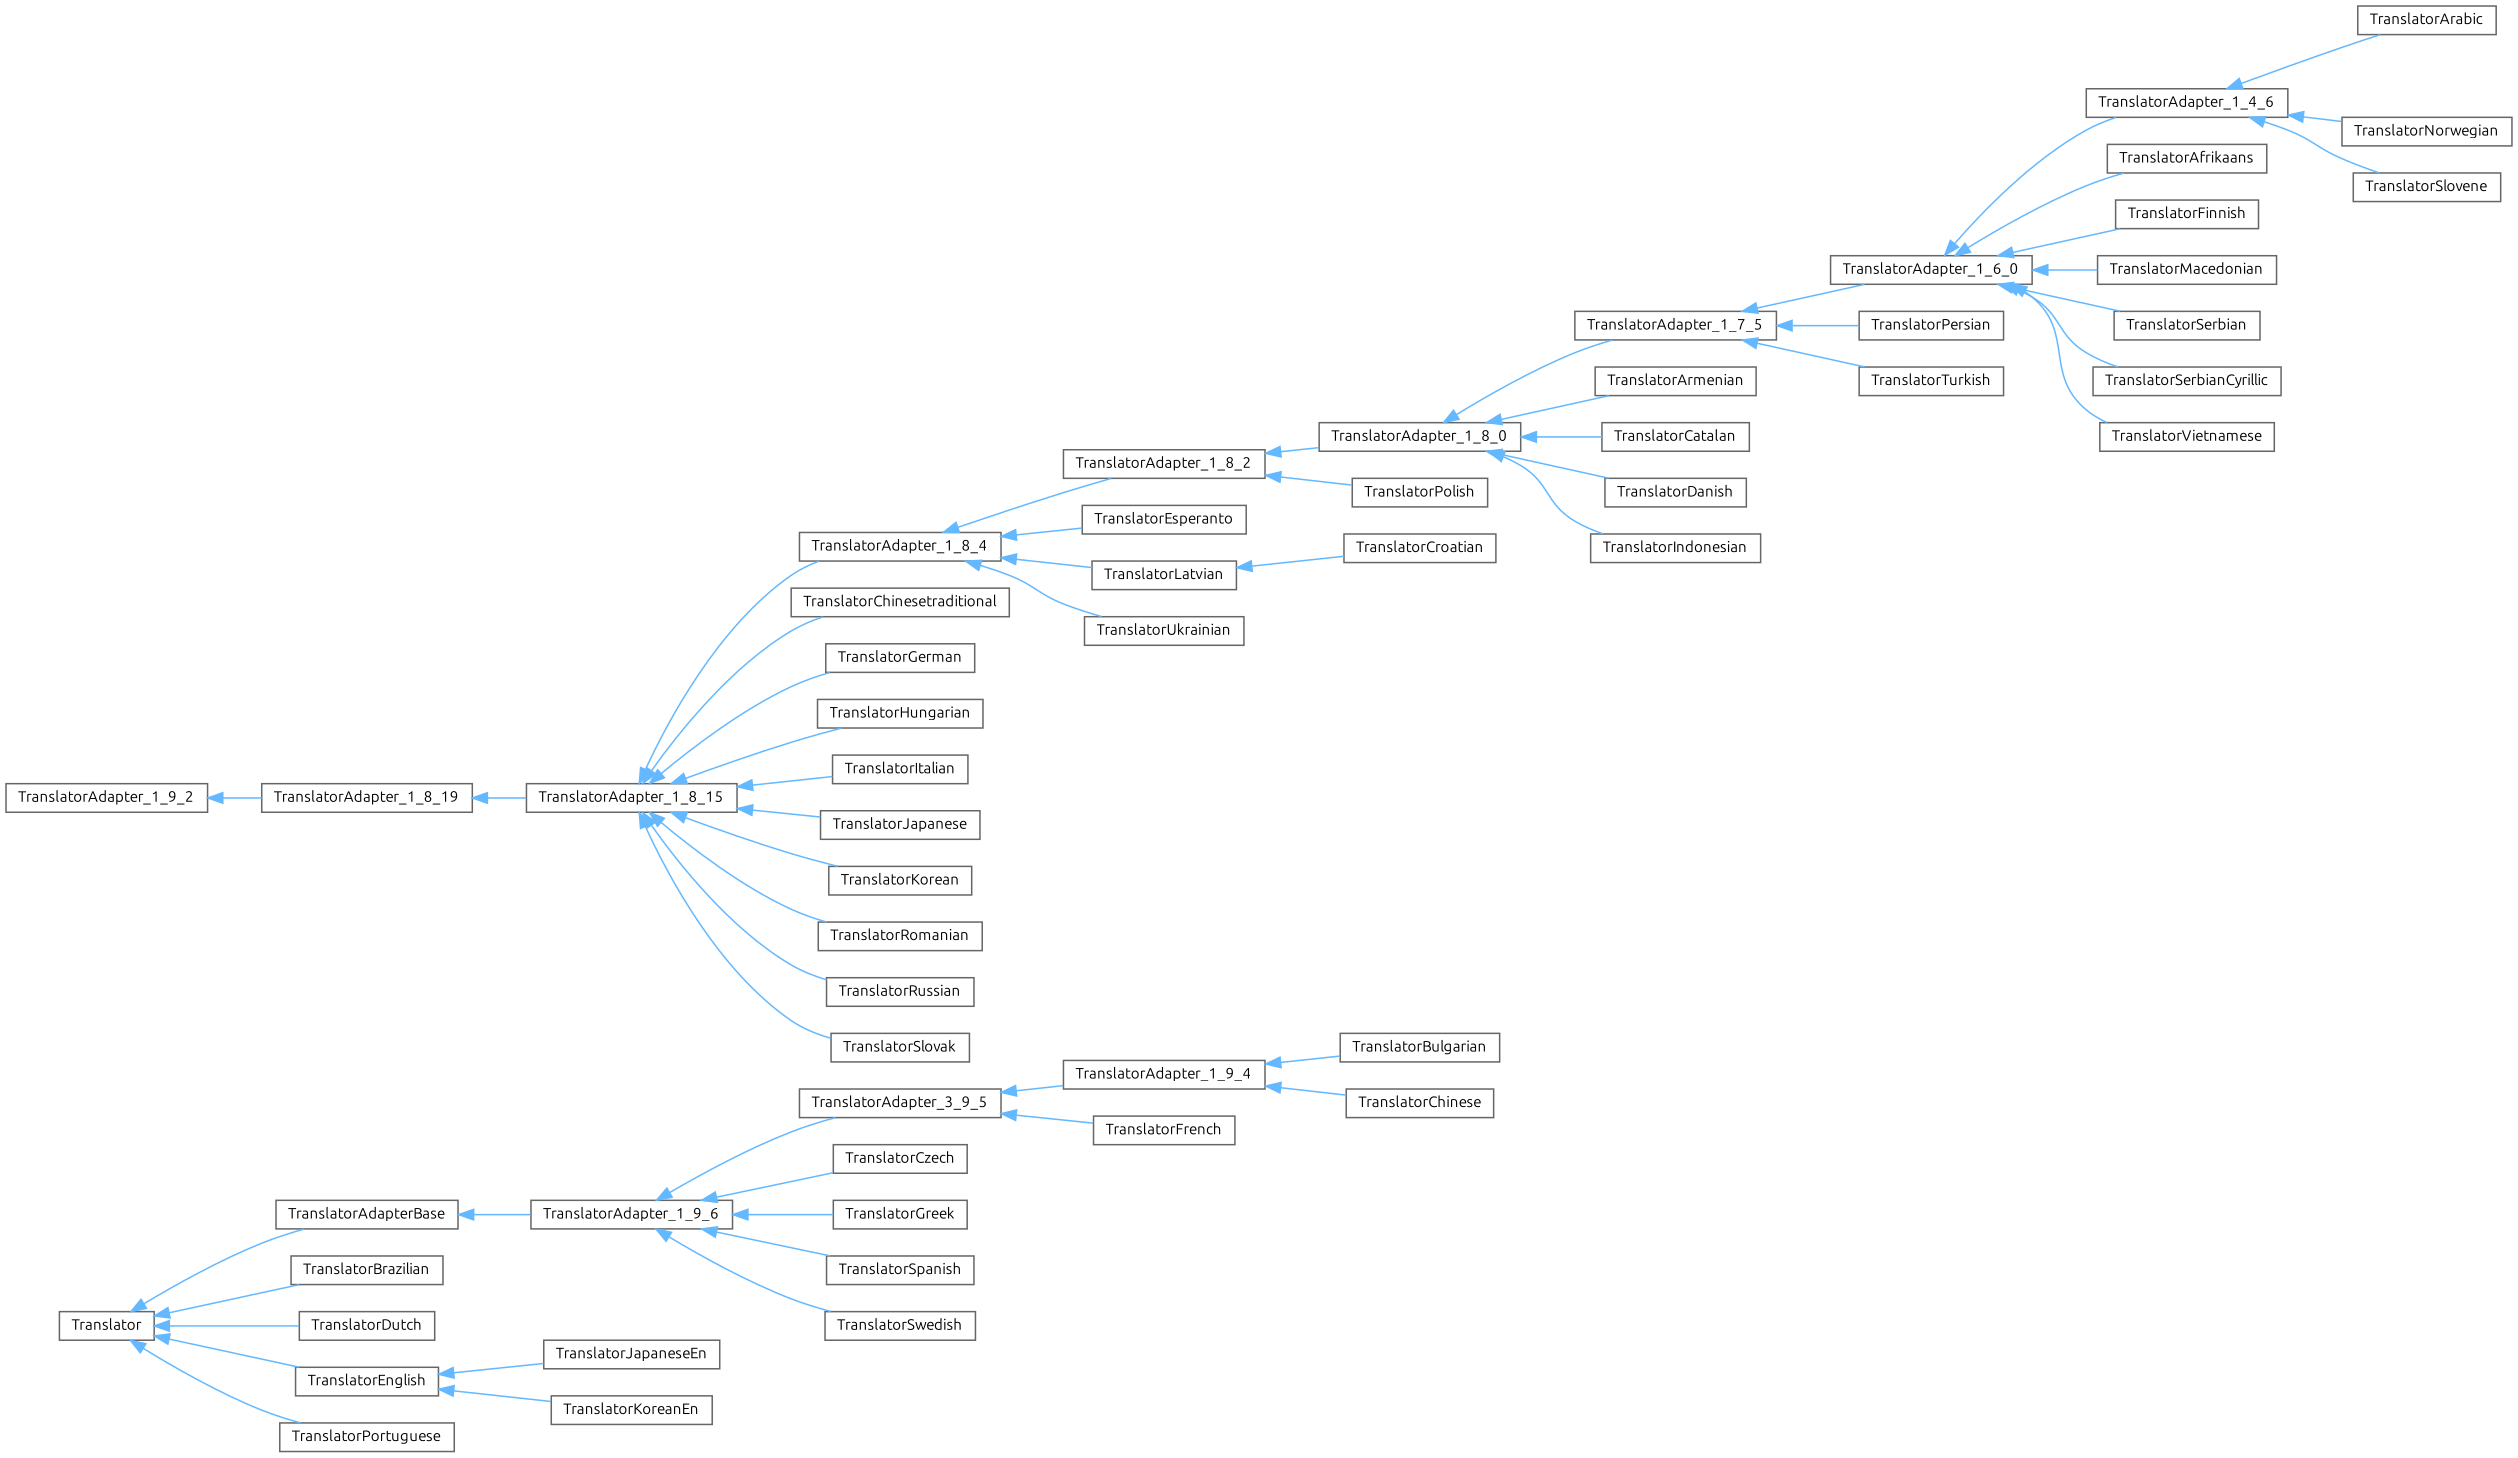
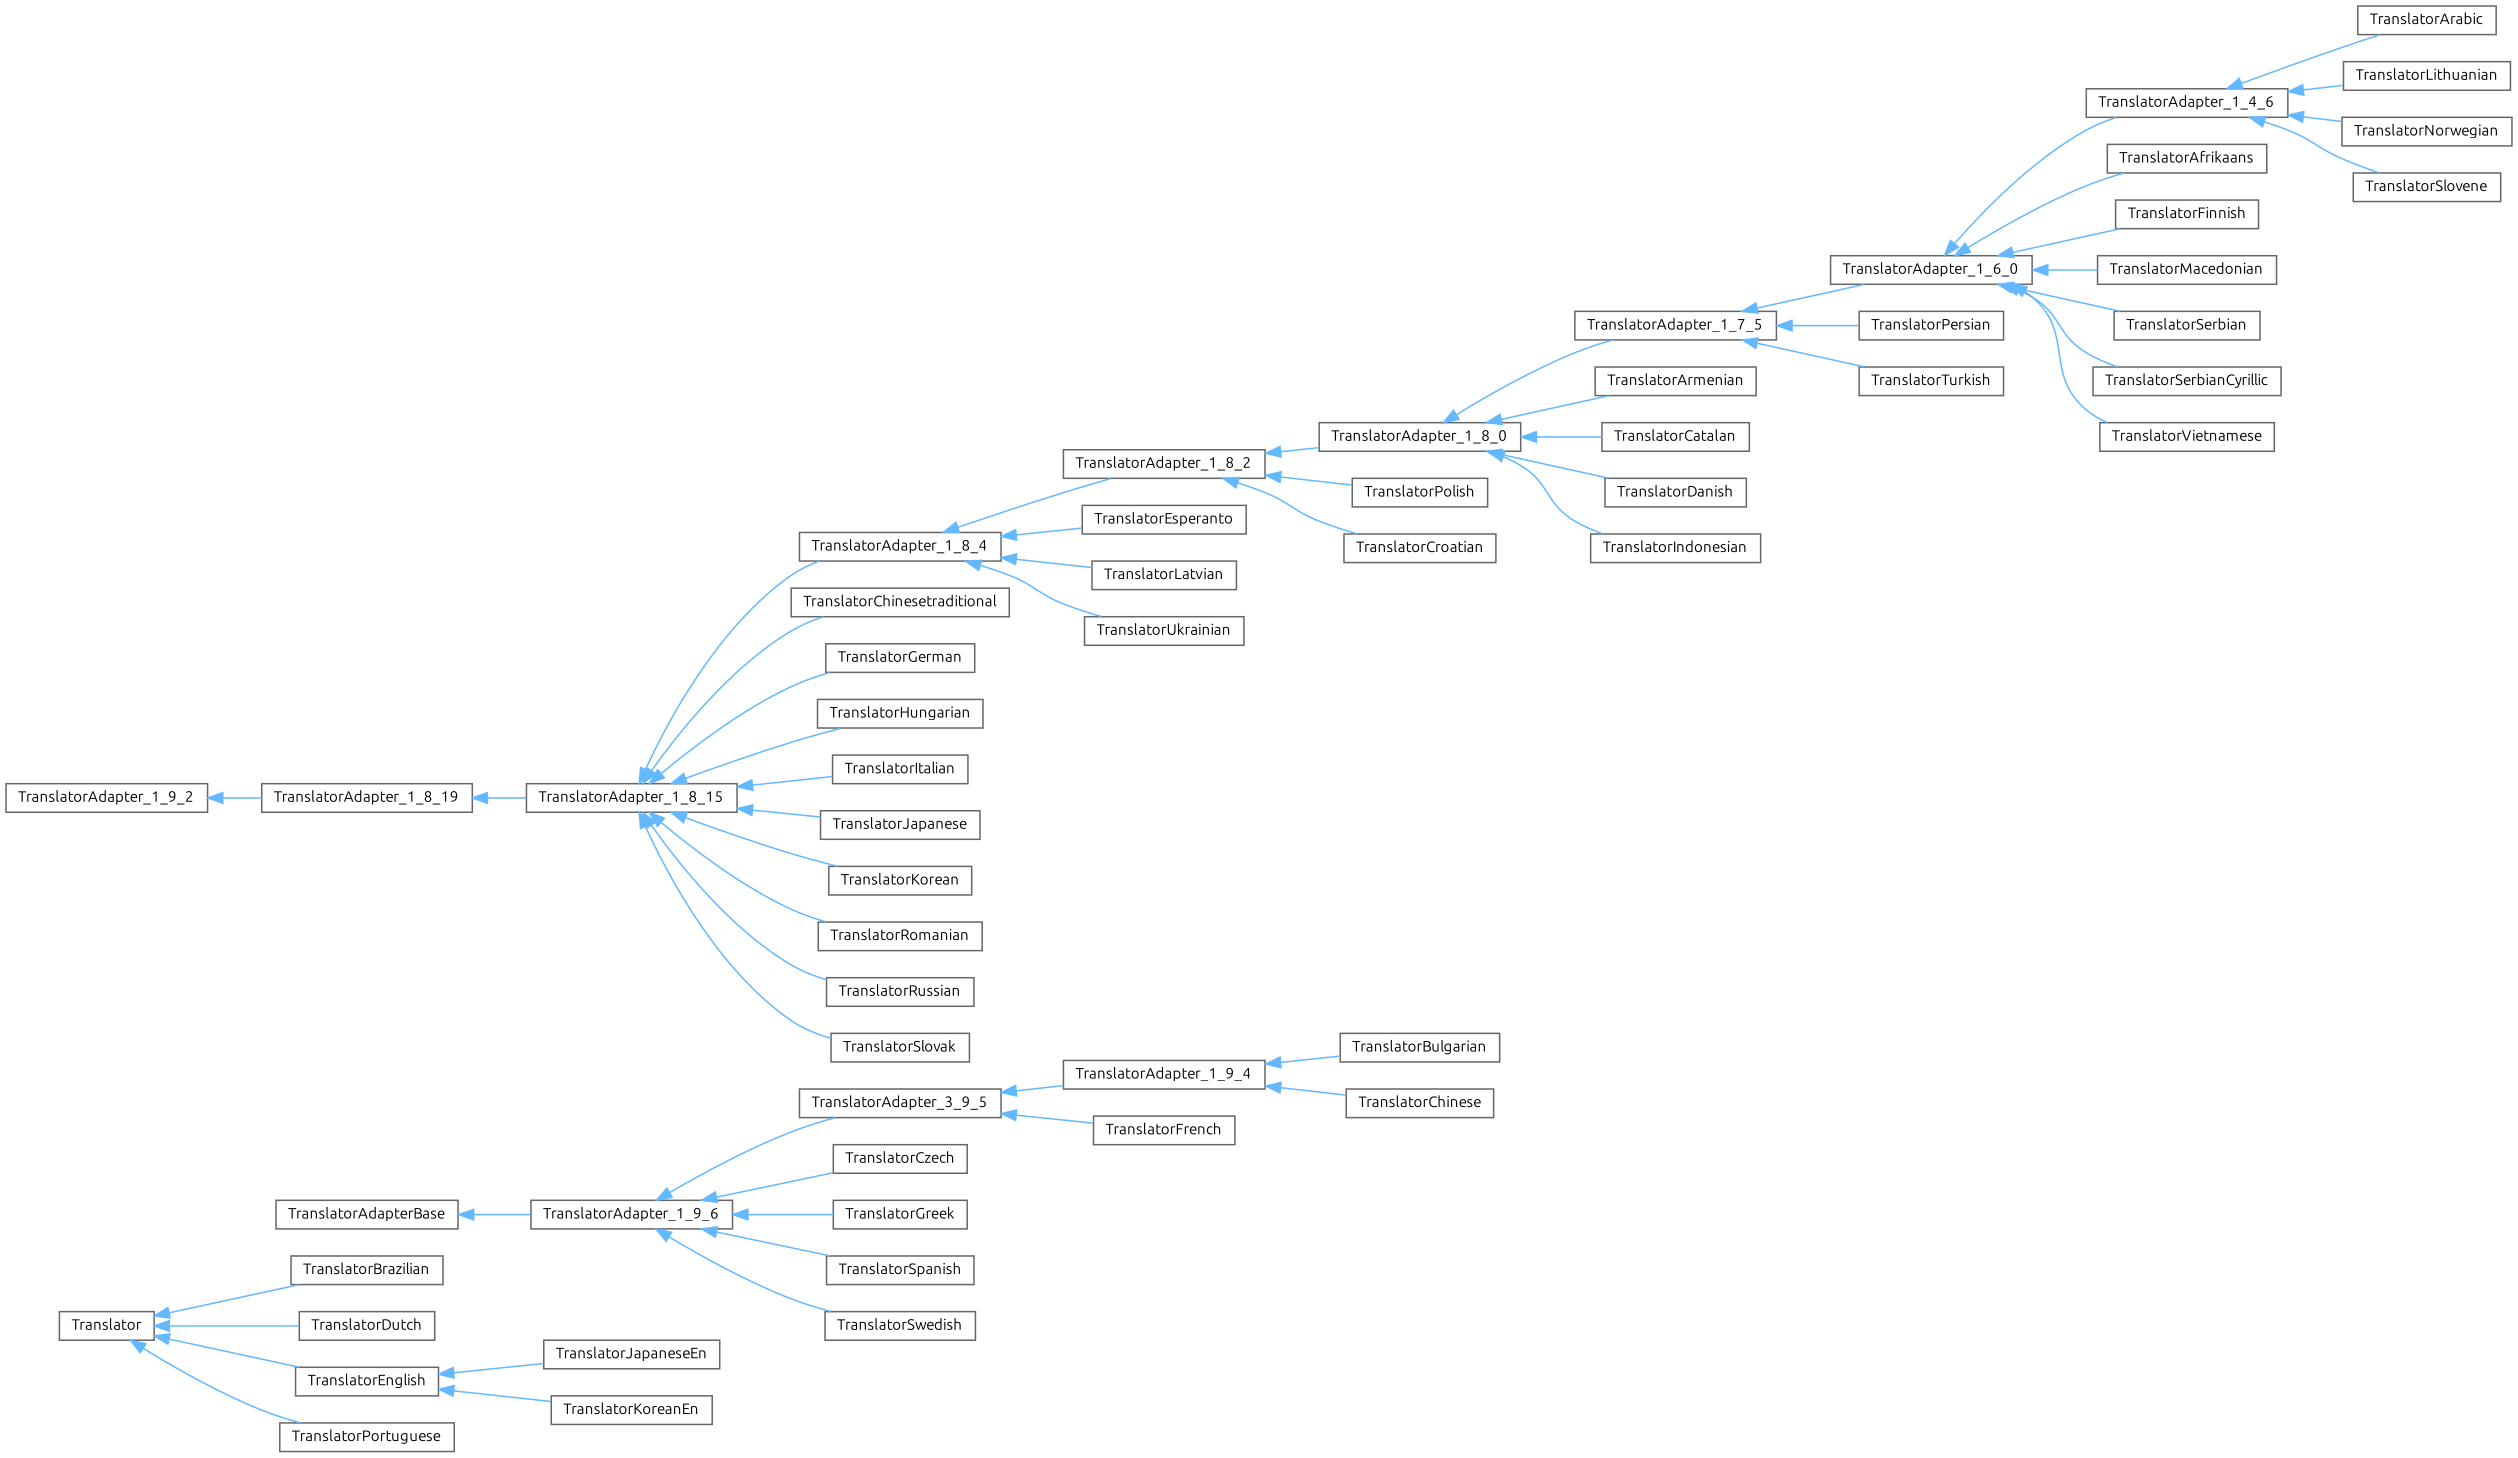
none -> (2427, 76)
(1298, 561) -> (1297, 510)
(222, 1261) -> none
